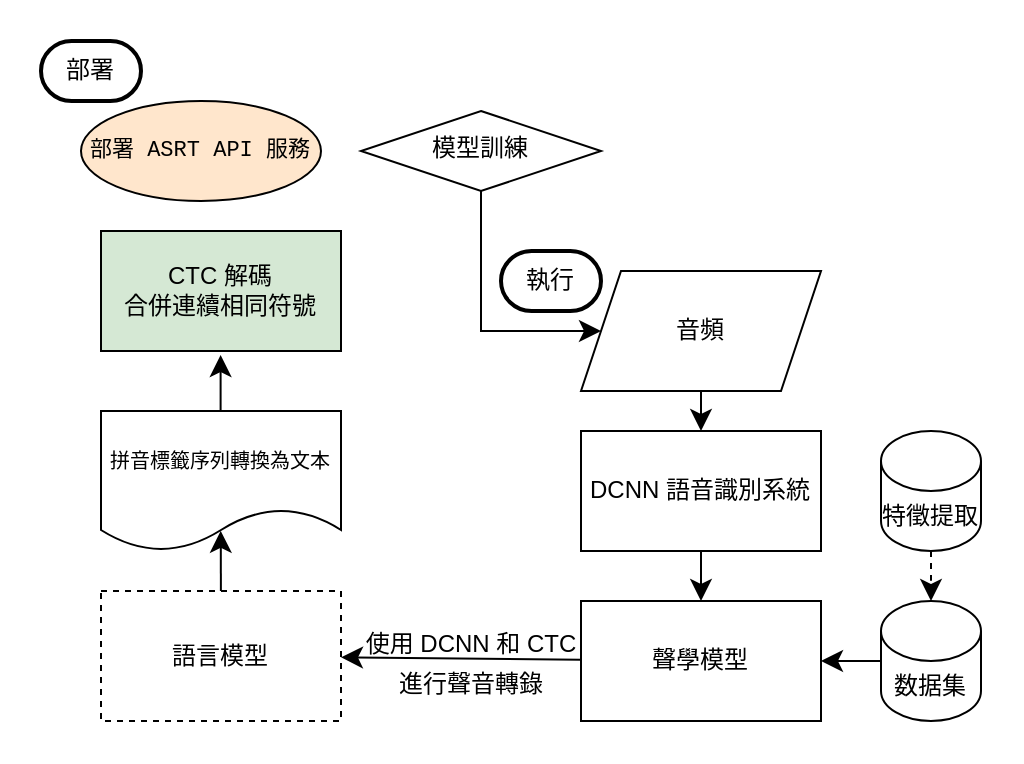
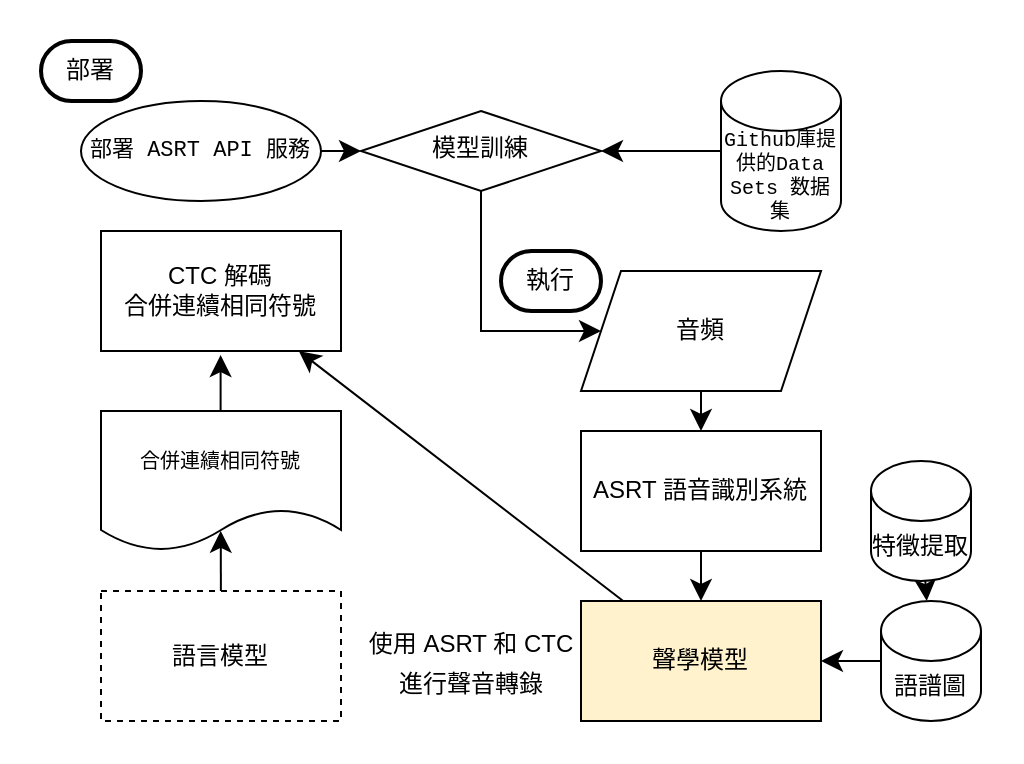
(201, 151) -> (201, 151)
none -> (333, 151)
none -> (669, 151)
none -> (781, 151)
(221, 291) -> (221, 291)
(221, 461) -> (221, 461)
(701, 491) -> (701, 491)
(931, 491) -> (921, 521)
(468, 659) -> (466, 480)
(472, 661) -> (472, 661)
(701, 661) -> (701, 661)
(931, 687) -> (931, 687)
